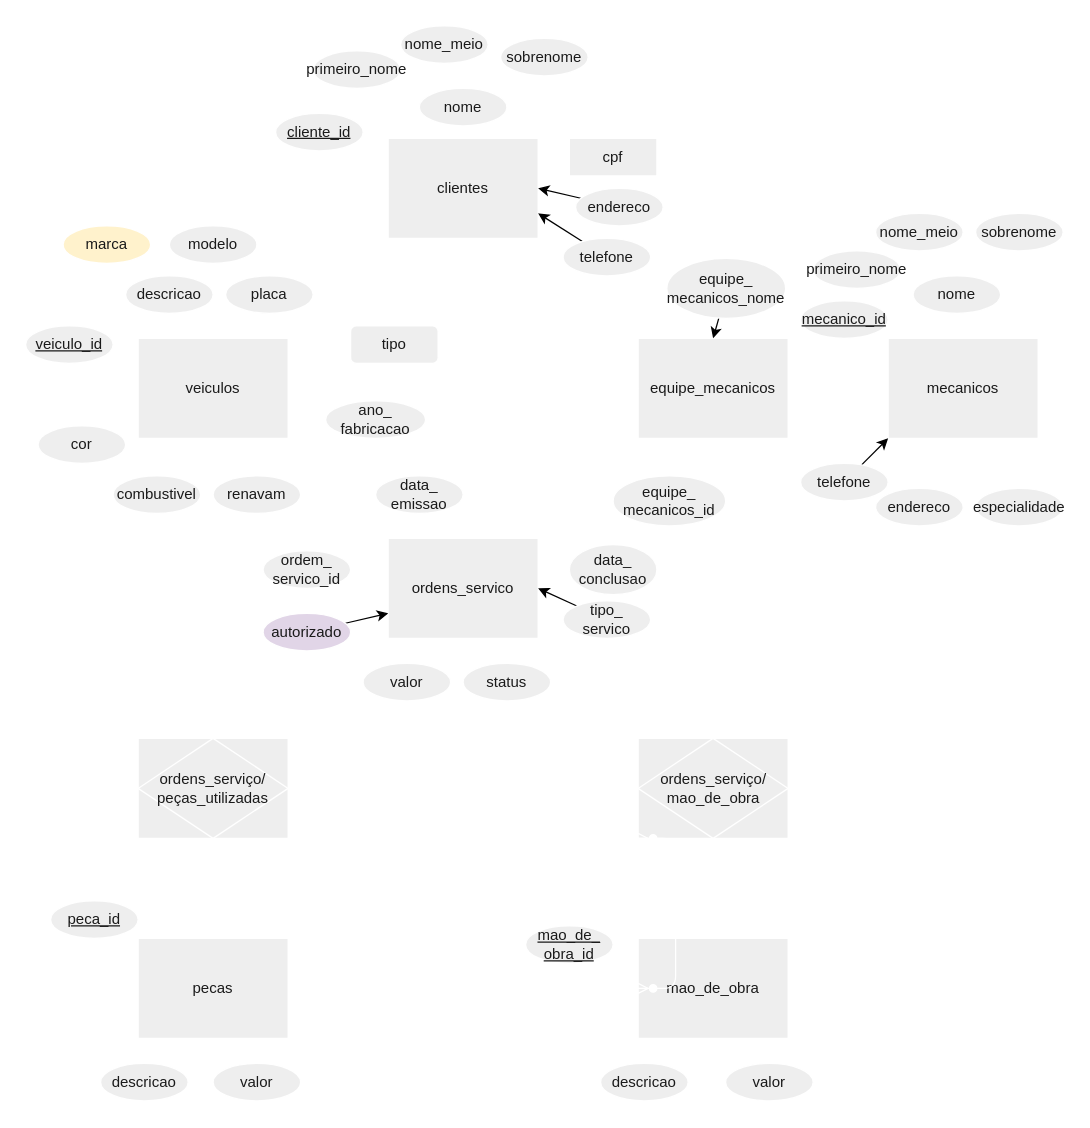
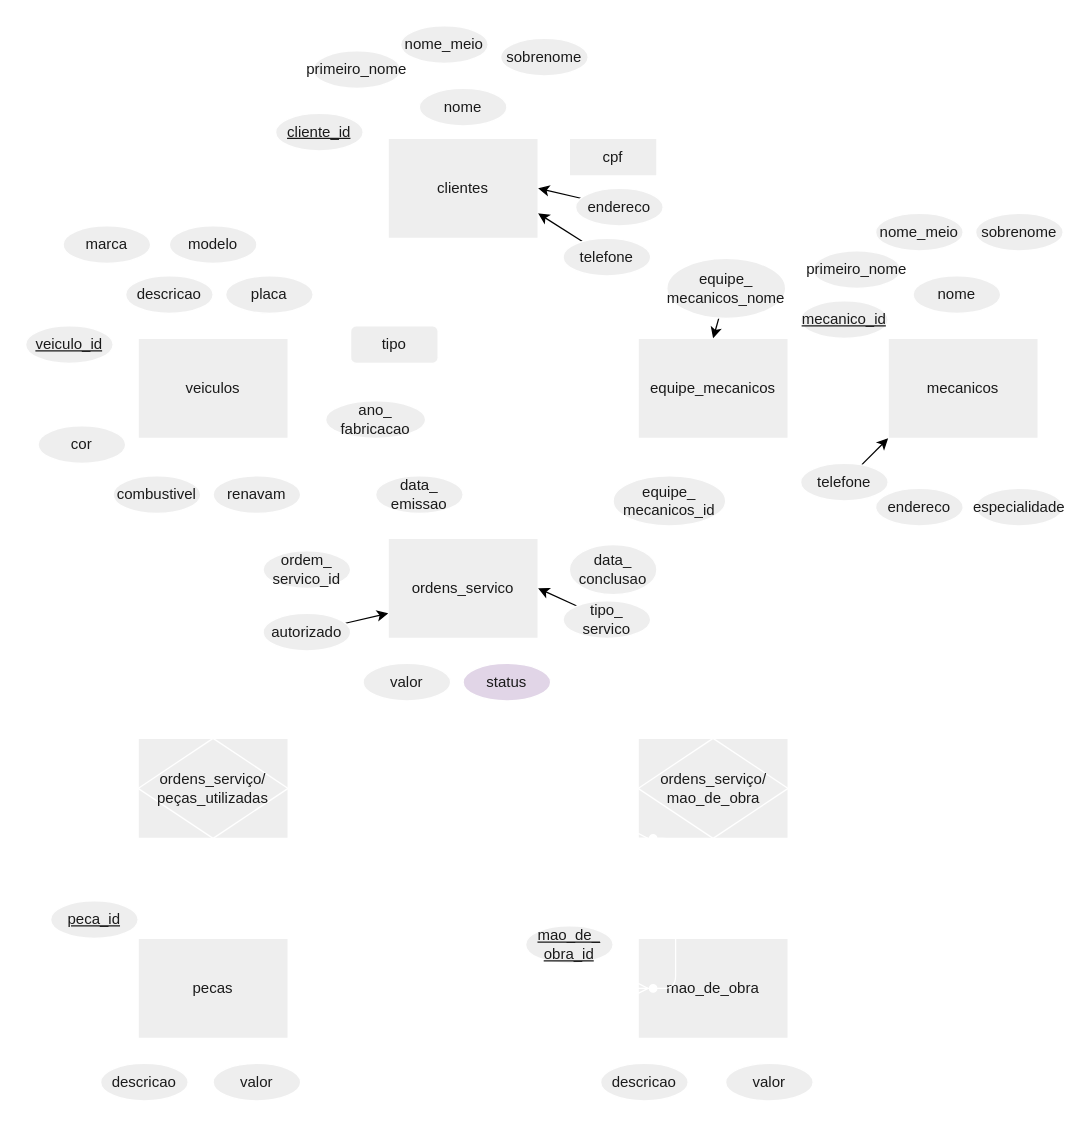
(107, 244) -> (107, 244)
(307, 632) -> (307, 632)
(507, 682) -> (507, 682)
